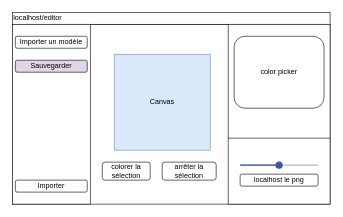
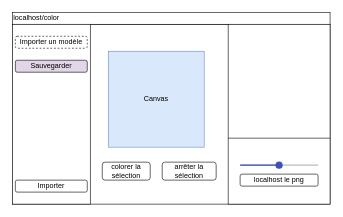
(43, 18) -> (41, 18)
(51, 42) -> (51, 42)
(279, 72) -> none
(162, 102) -> (156, 99)
